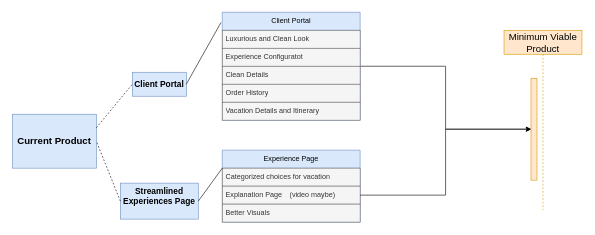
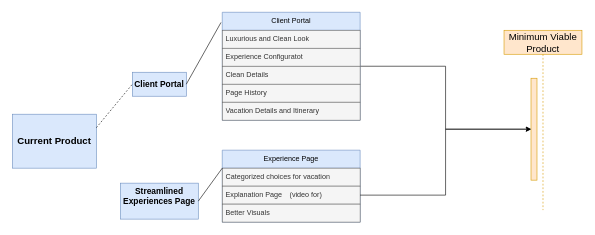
(250, 93) -> (248, 93)
(108, 171) -> none
(282, 195) -> (278, 195)
